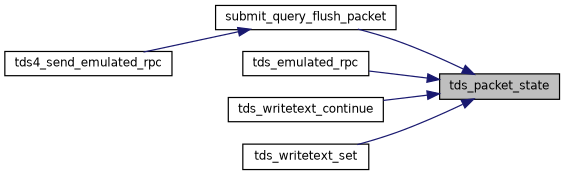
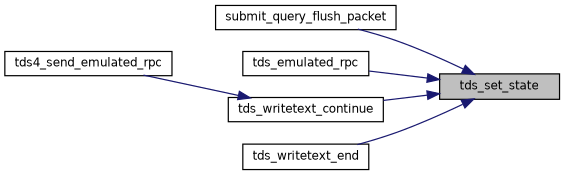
(191, 42) -> (191, 85)
(500, 87) -> (500, 87)
(306, 157) -> (306, 157)
